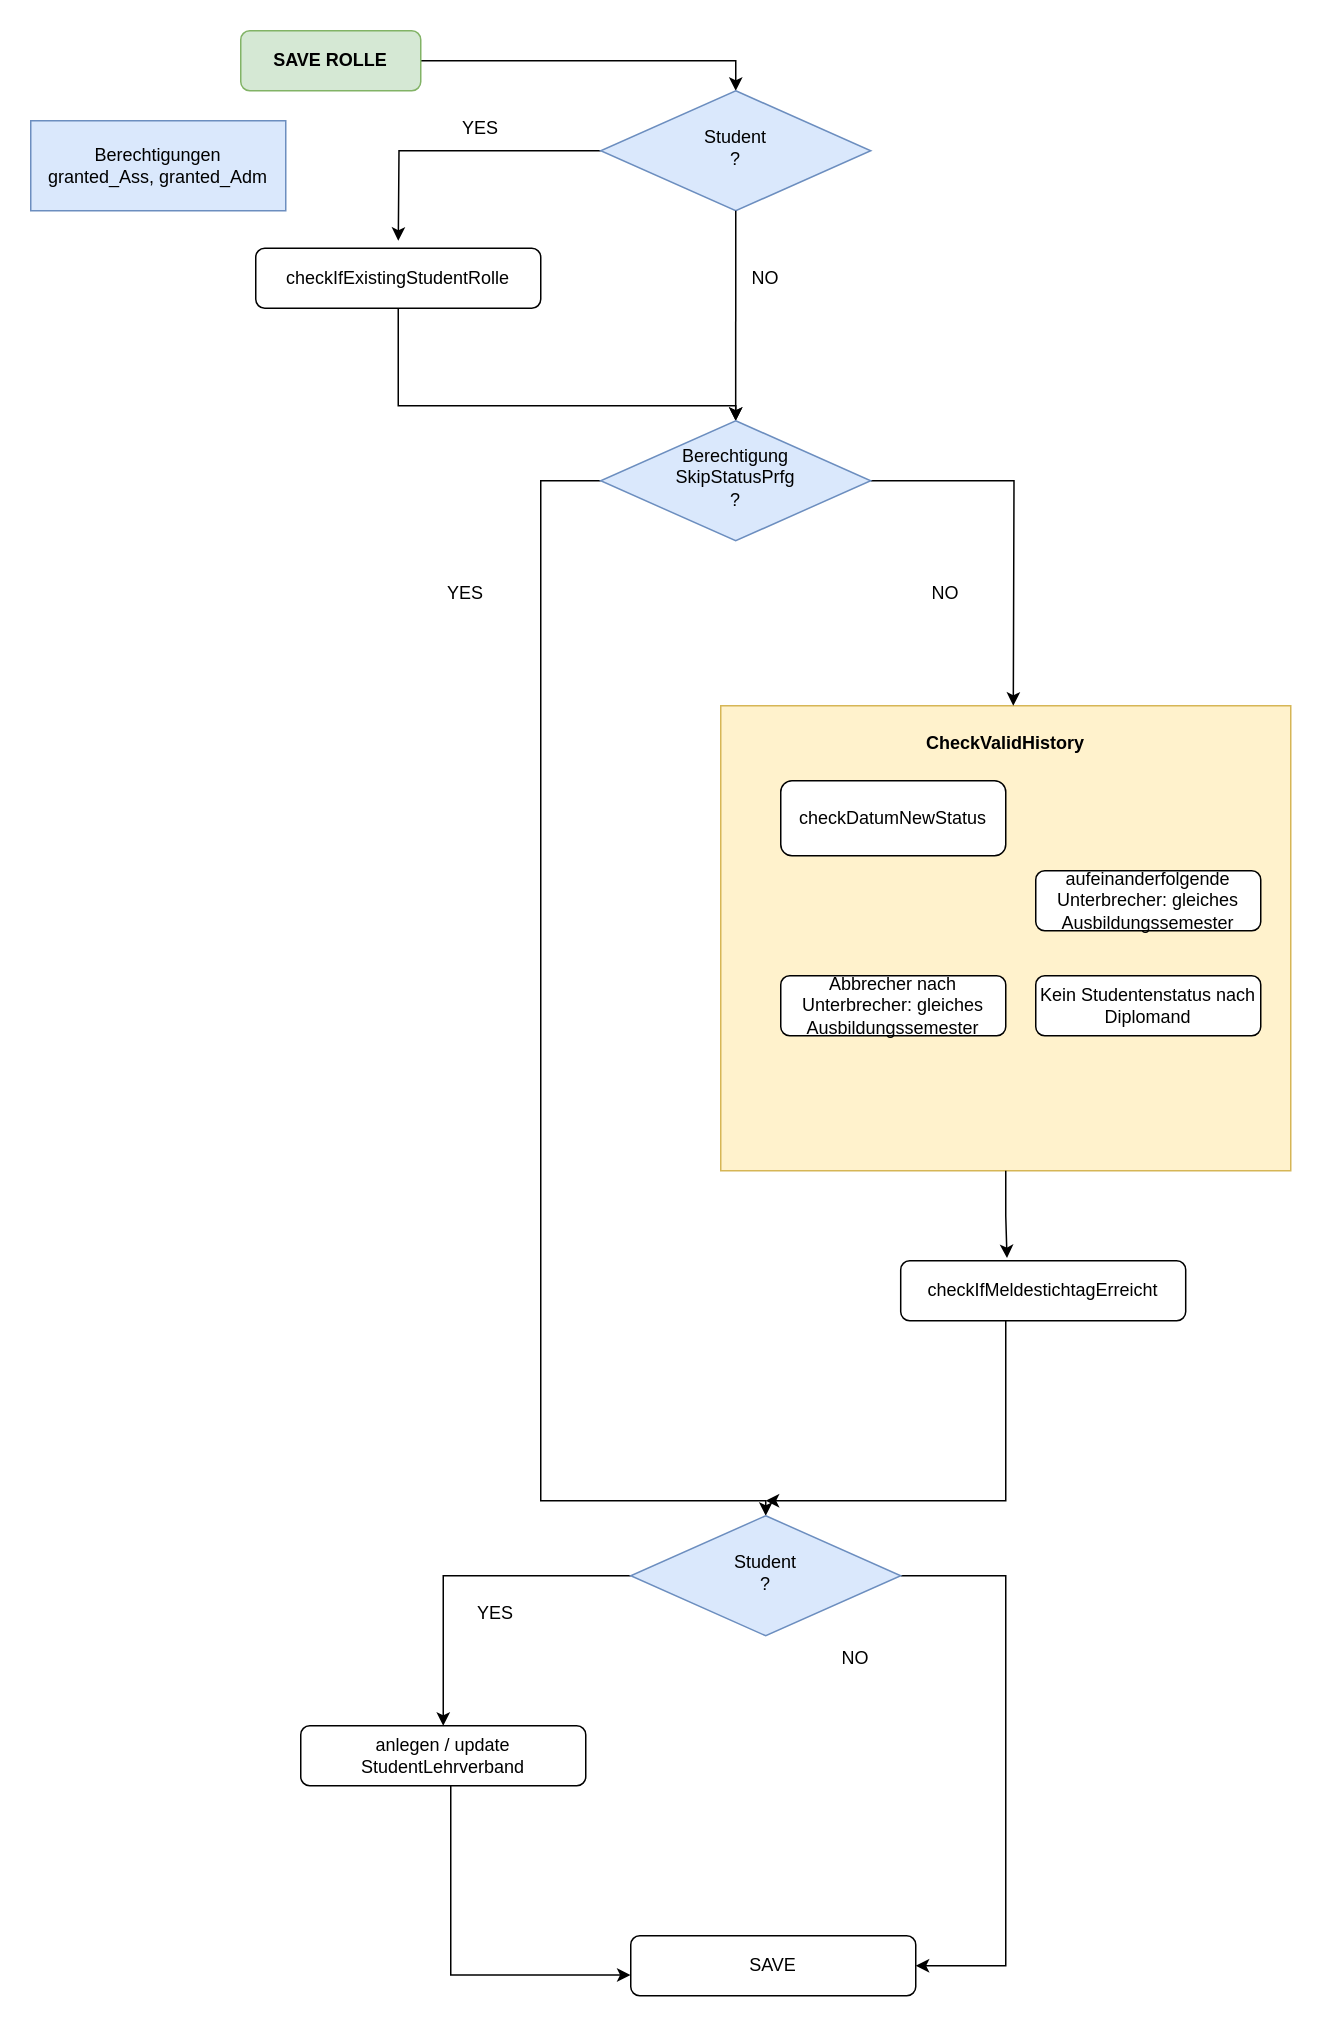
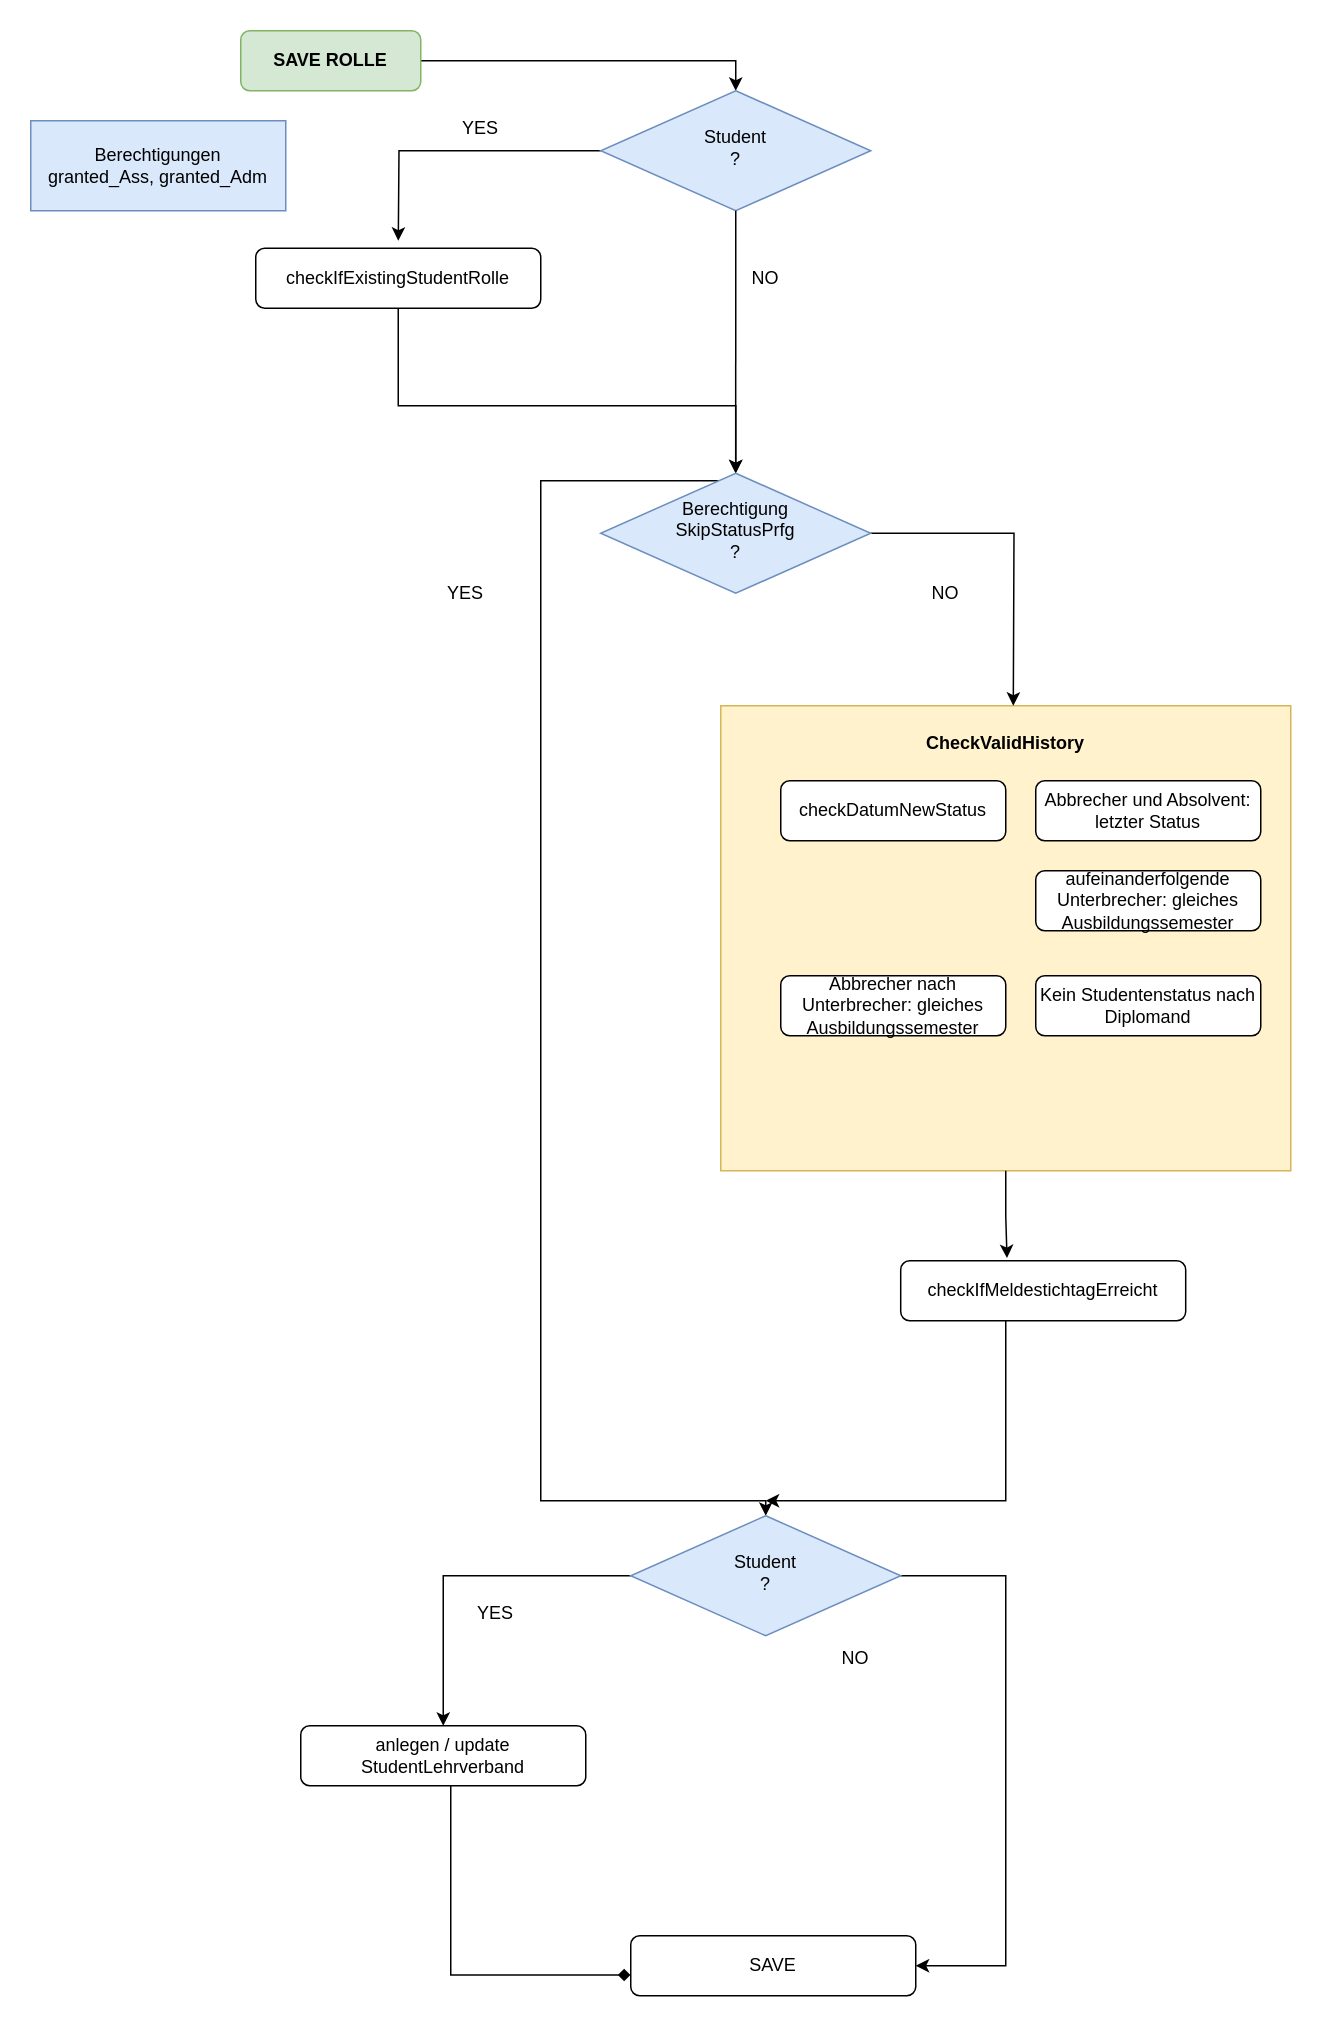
(736, 481) -> (736, 533)
none -> (1148, 811)
(893, 818) -> (893, 811)
(619, 1975) -> (618, 1975)
